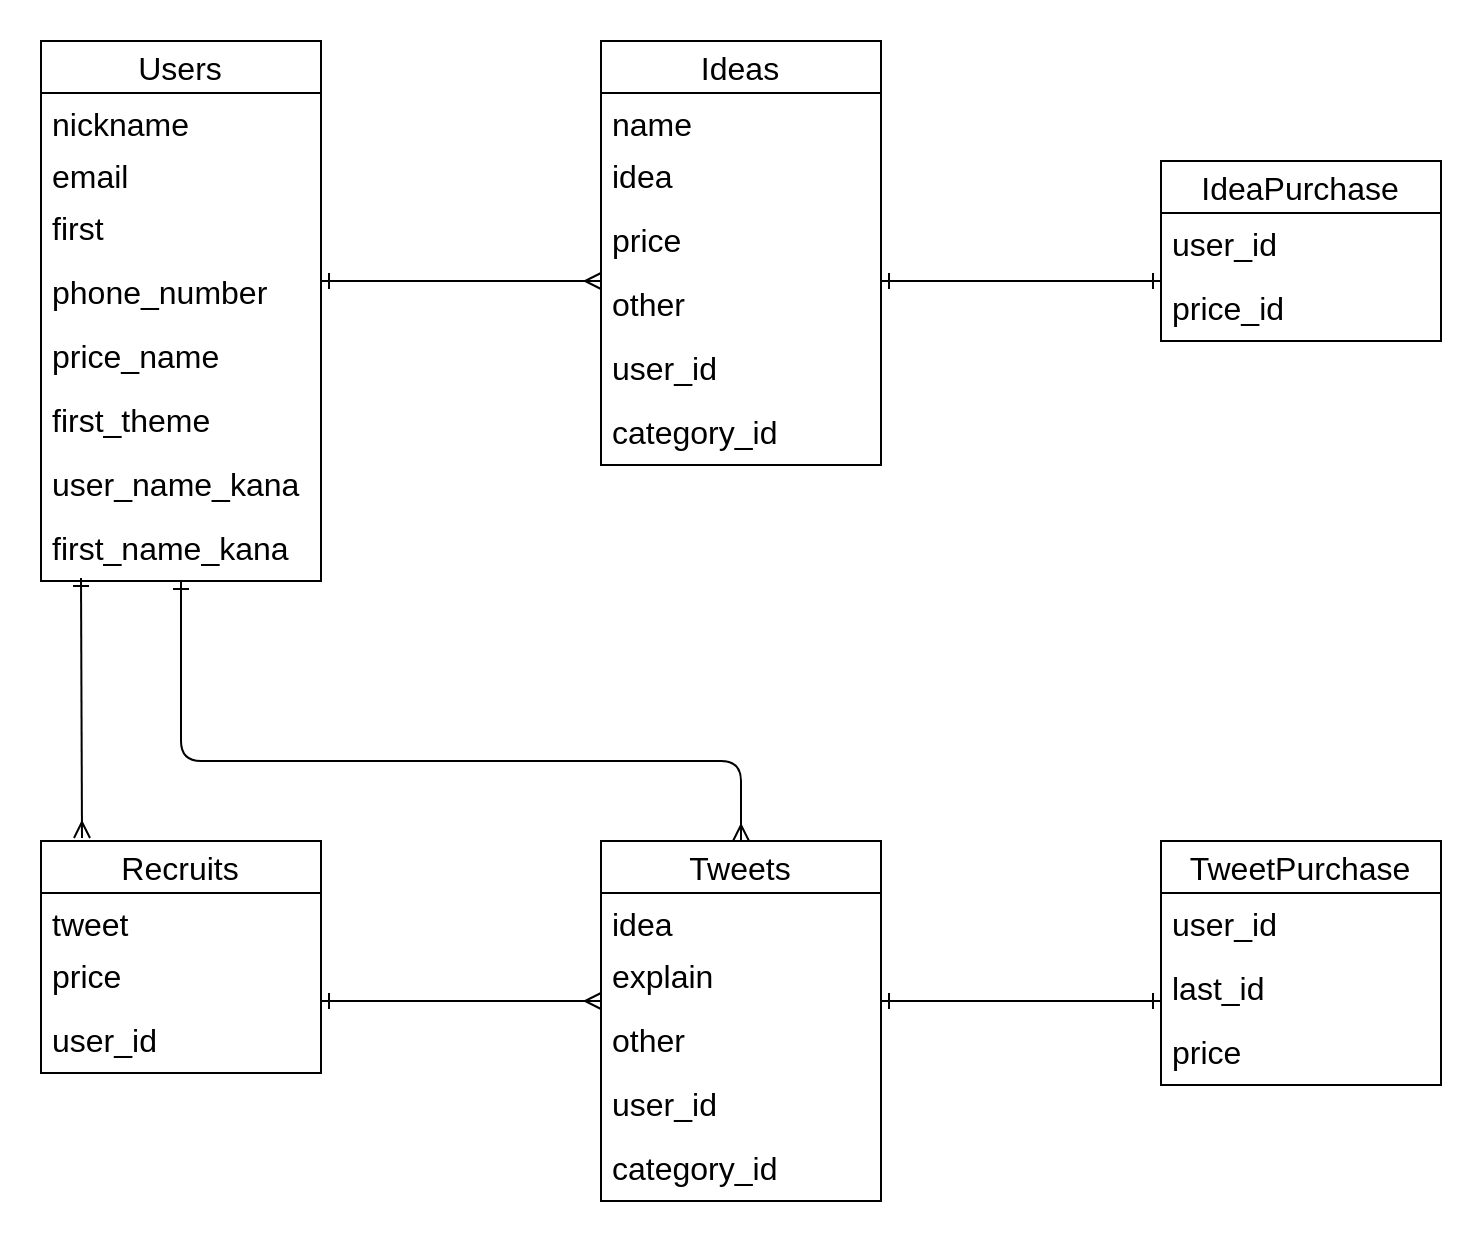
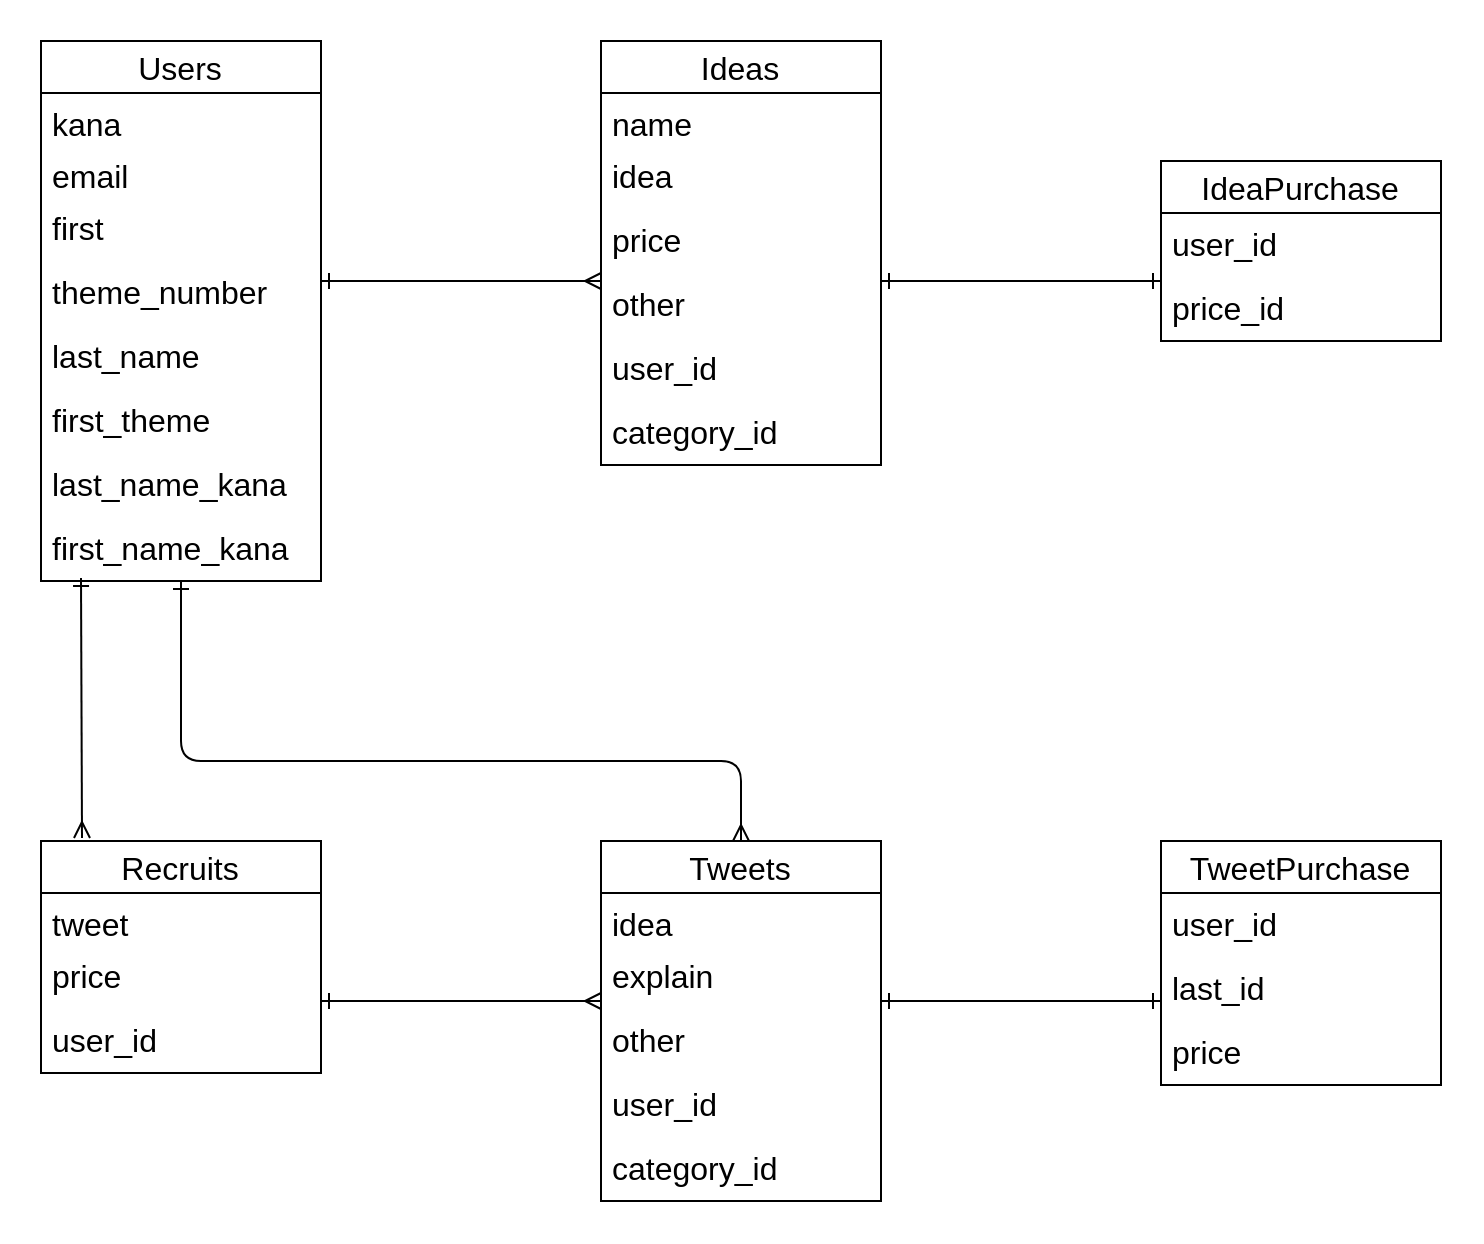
(120, 125) -> (88, 125)
(160, 293) -> (160, 293)
(137, 357) -> (128, 357)
(177, 485) -> (173, 485)
